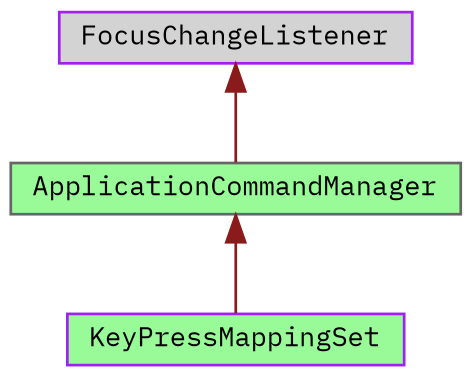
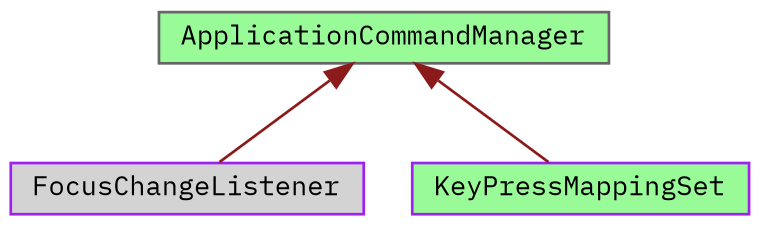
(236, 127) -> (275, 121)
